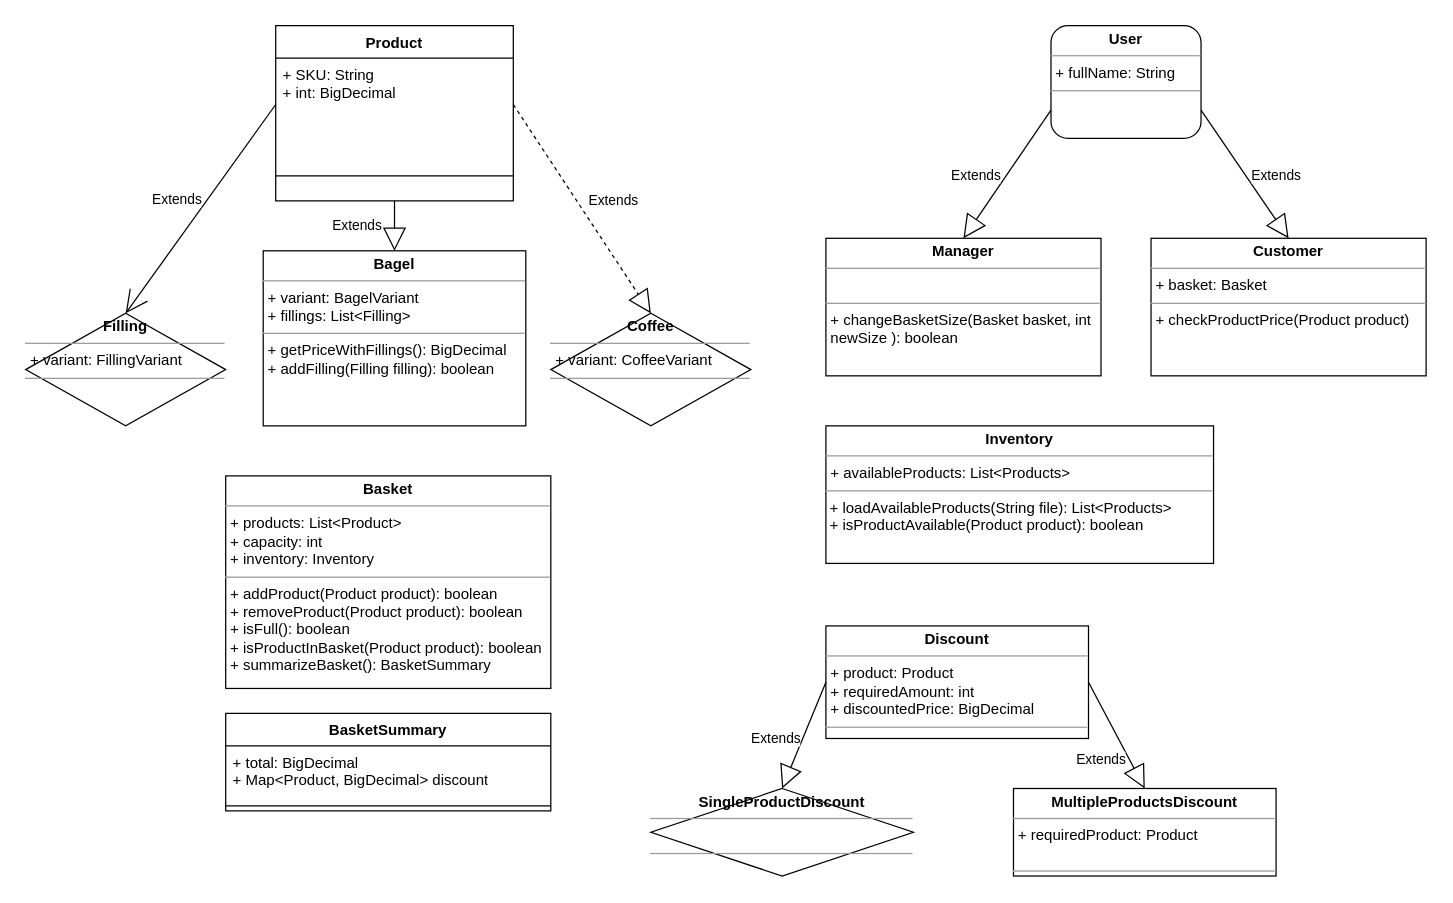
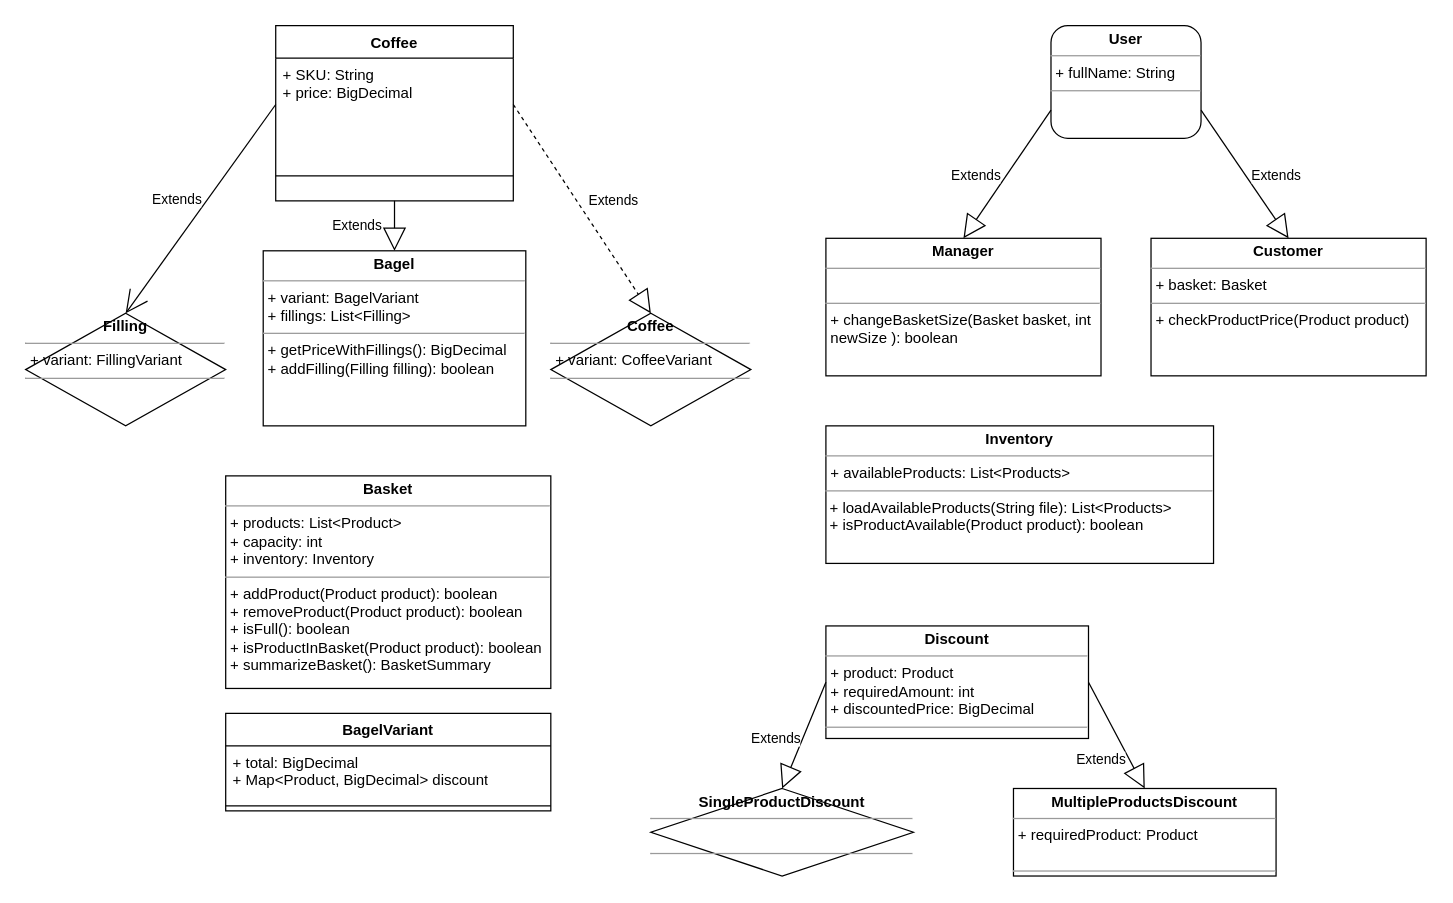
(394, 43) -> (394, 43)
(341, 85) -> (349, 85)
(388, 731) -> (388, 731)
